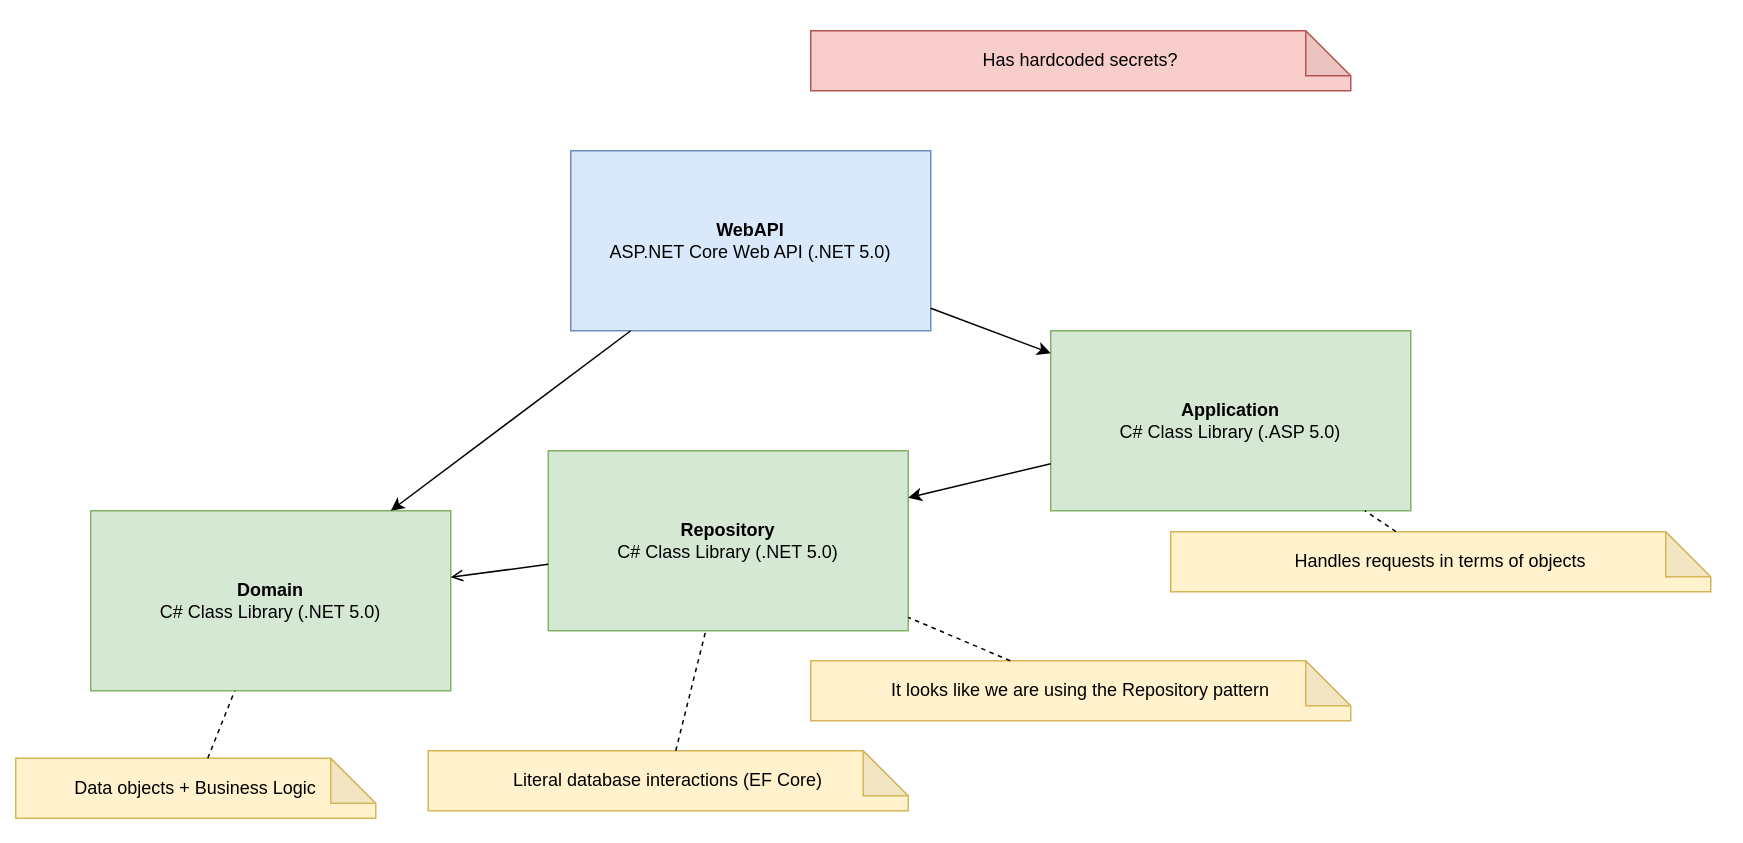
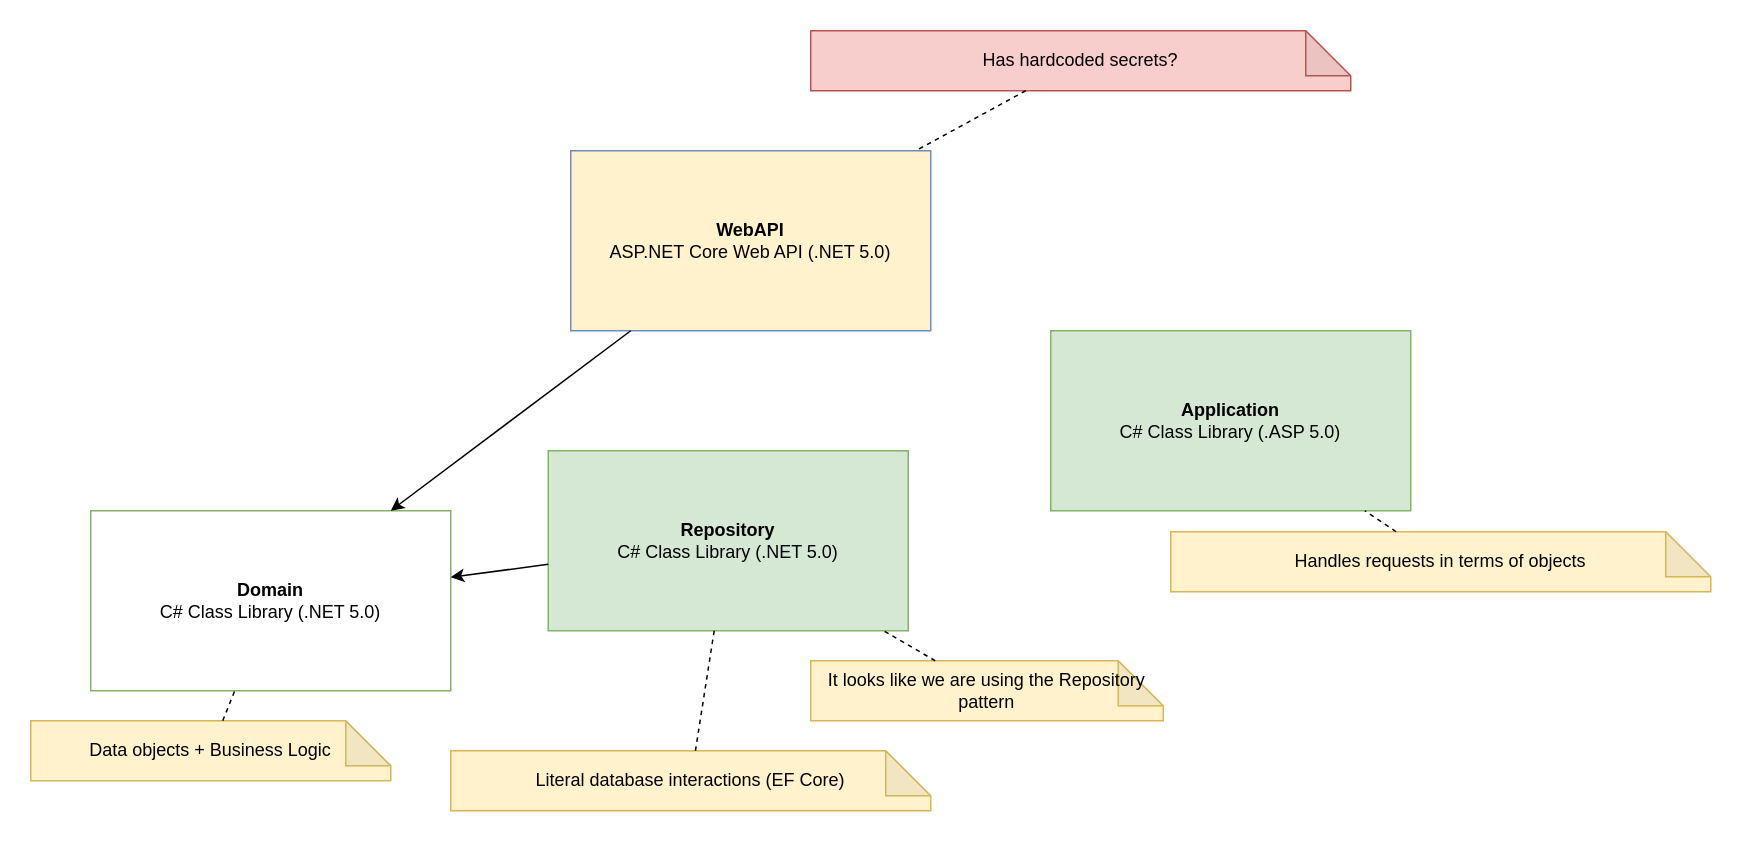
none -> (971, 121)
(751, 241) -> (751, 241)
(986, 329) -> none
(984, 480) -> none
(459, 576) -> (462, 576)
(271, 601) -> (271, 601)
(1081, 691) -> (987, 691)
(668, 781) -> (691, 781)
(196, 788) -> (211, 751)
